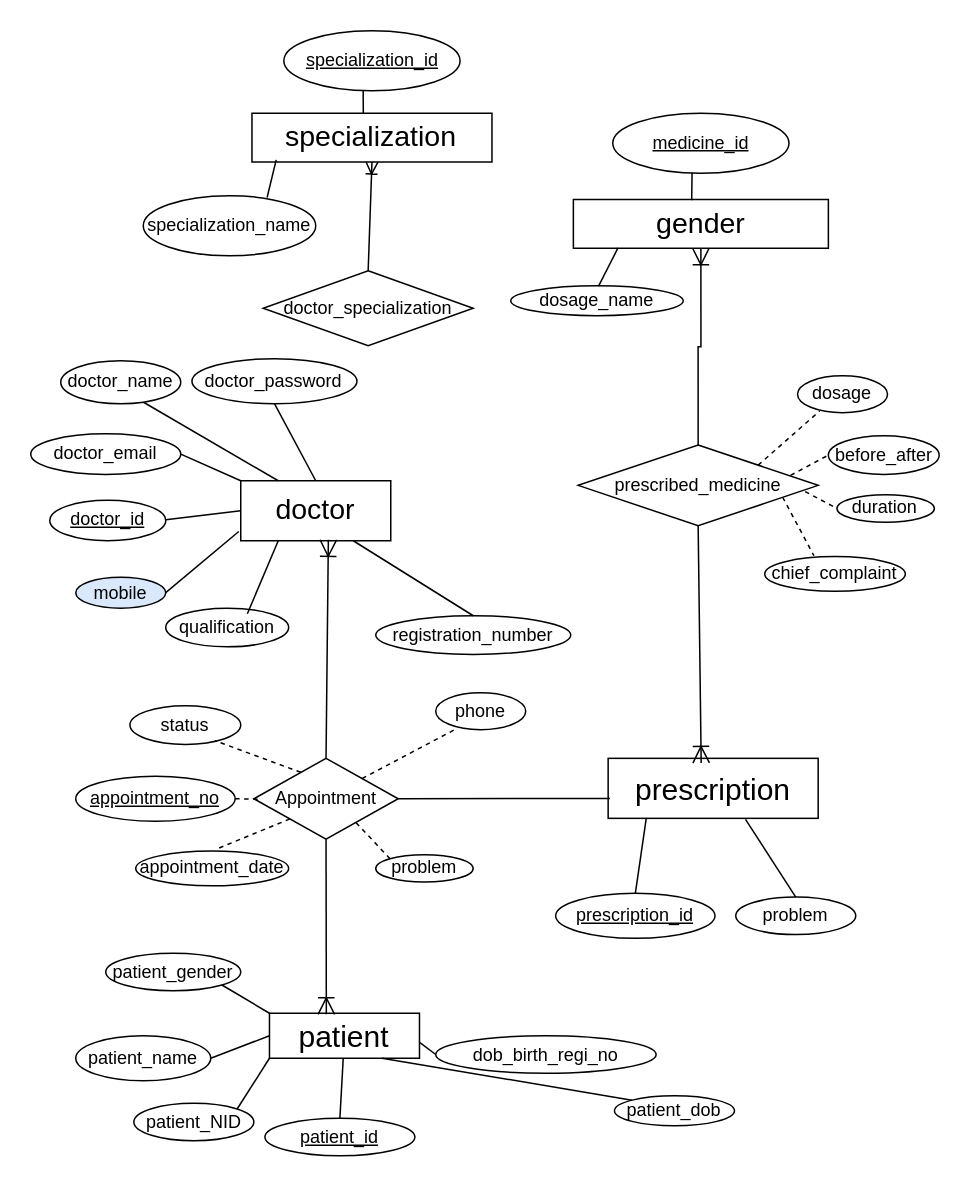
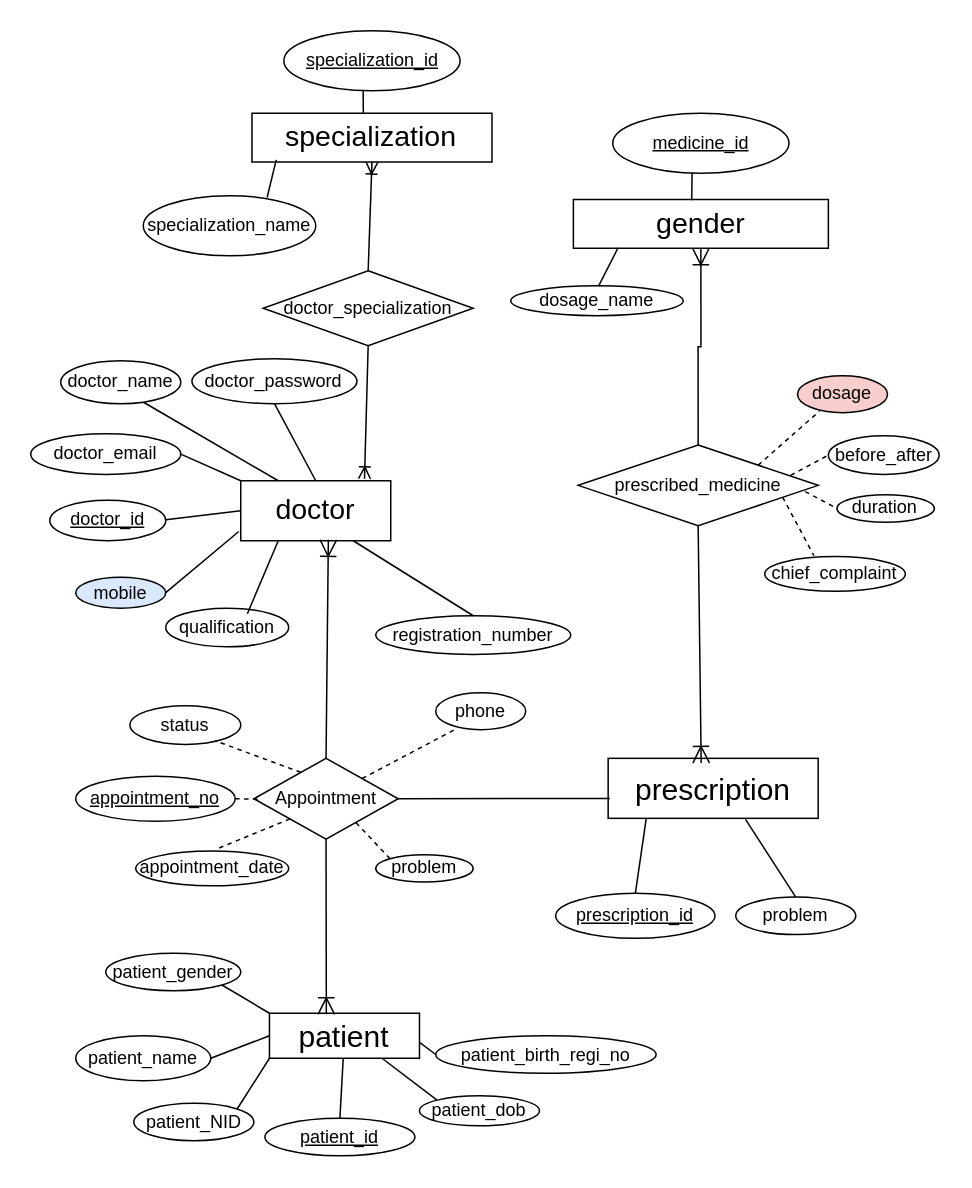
(843, 394) -> (843, 394)
none -> (366, 412)
(546, 1055) -> (546, 1055)
(674, 1111) -> (479, 1111)
